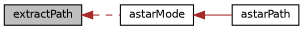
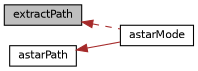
(218, 15) -> (104, 45)
